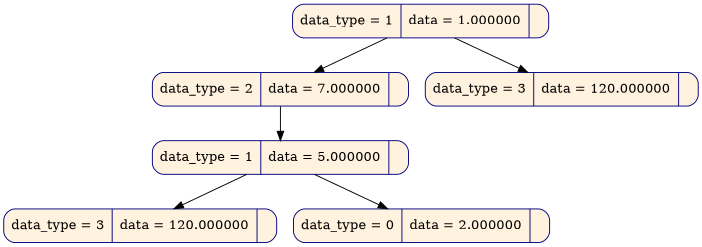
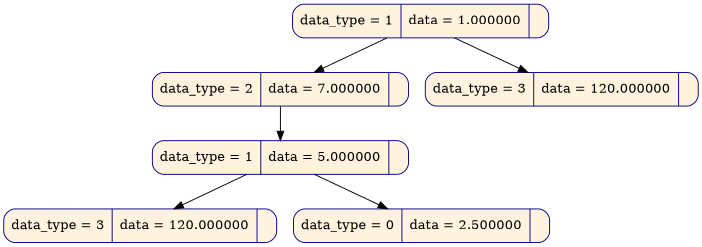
(466, 225) -> (466, 225)
